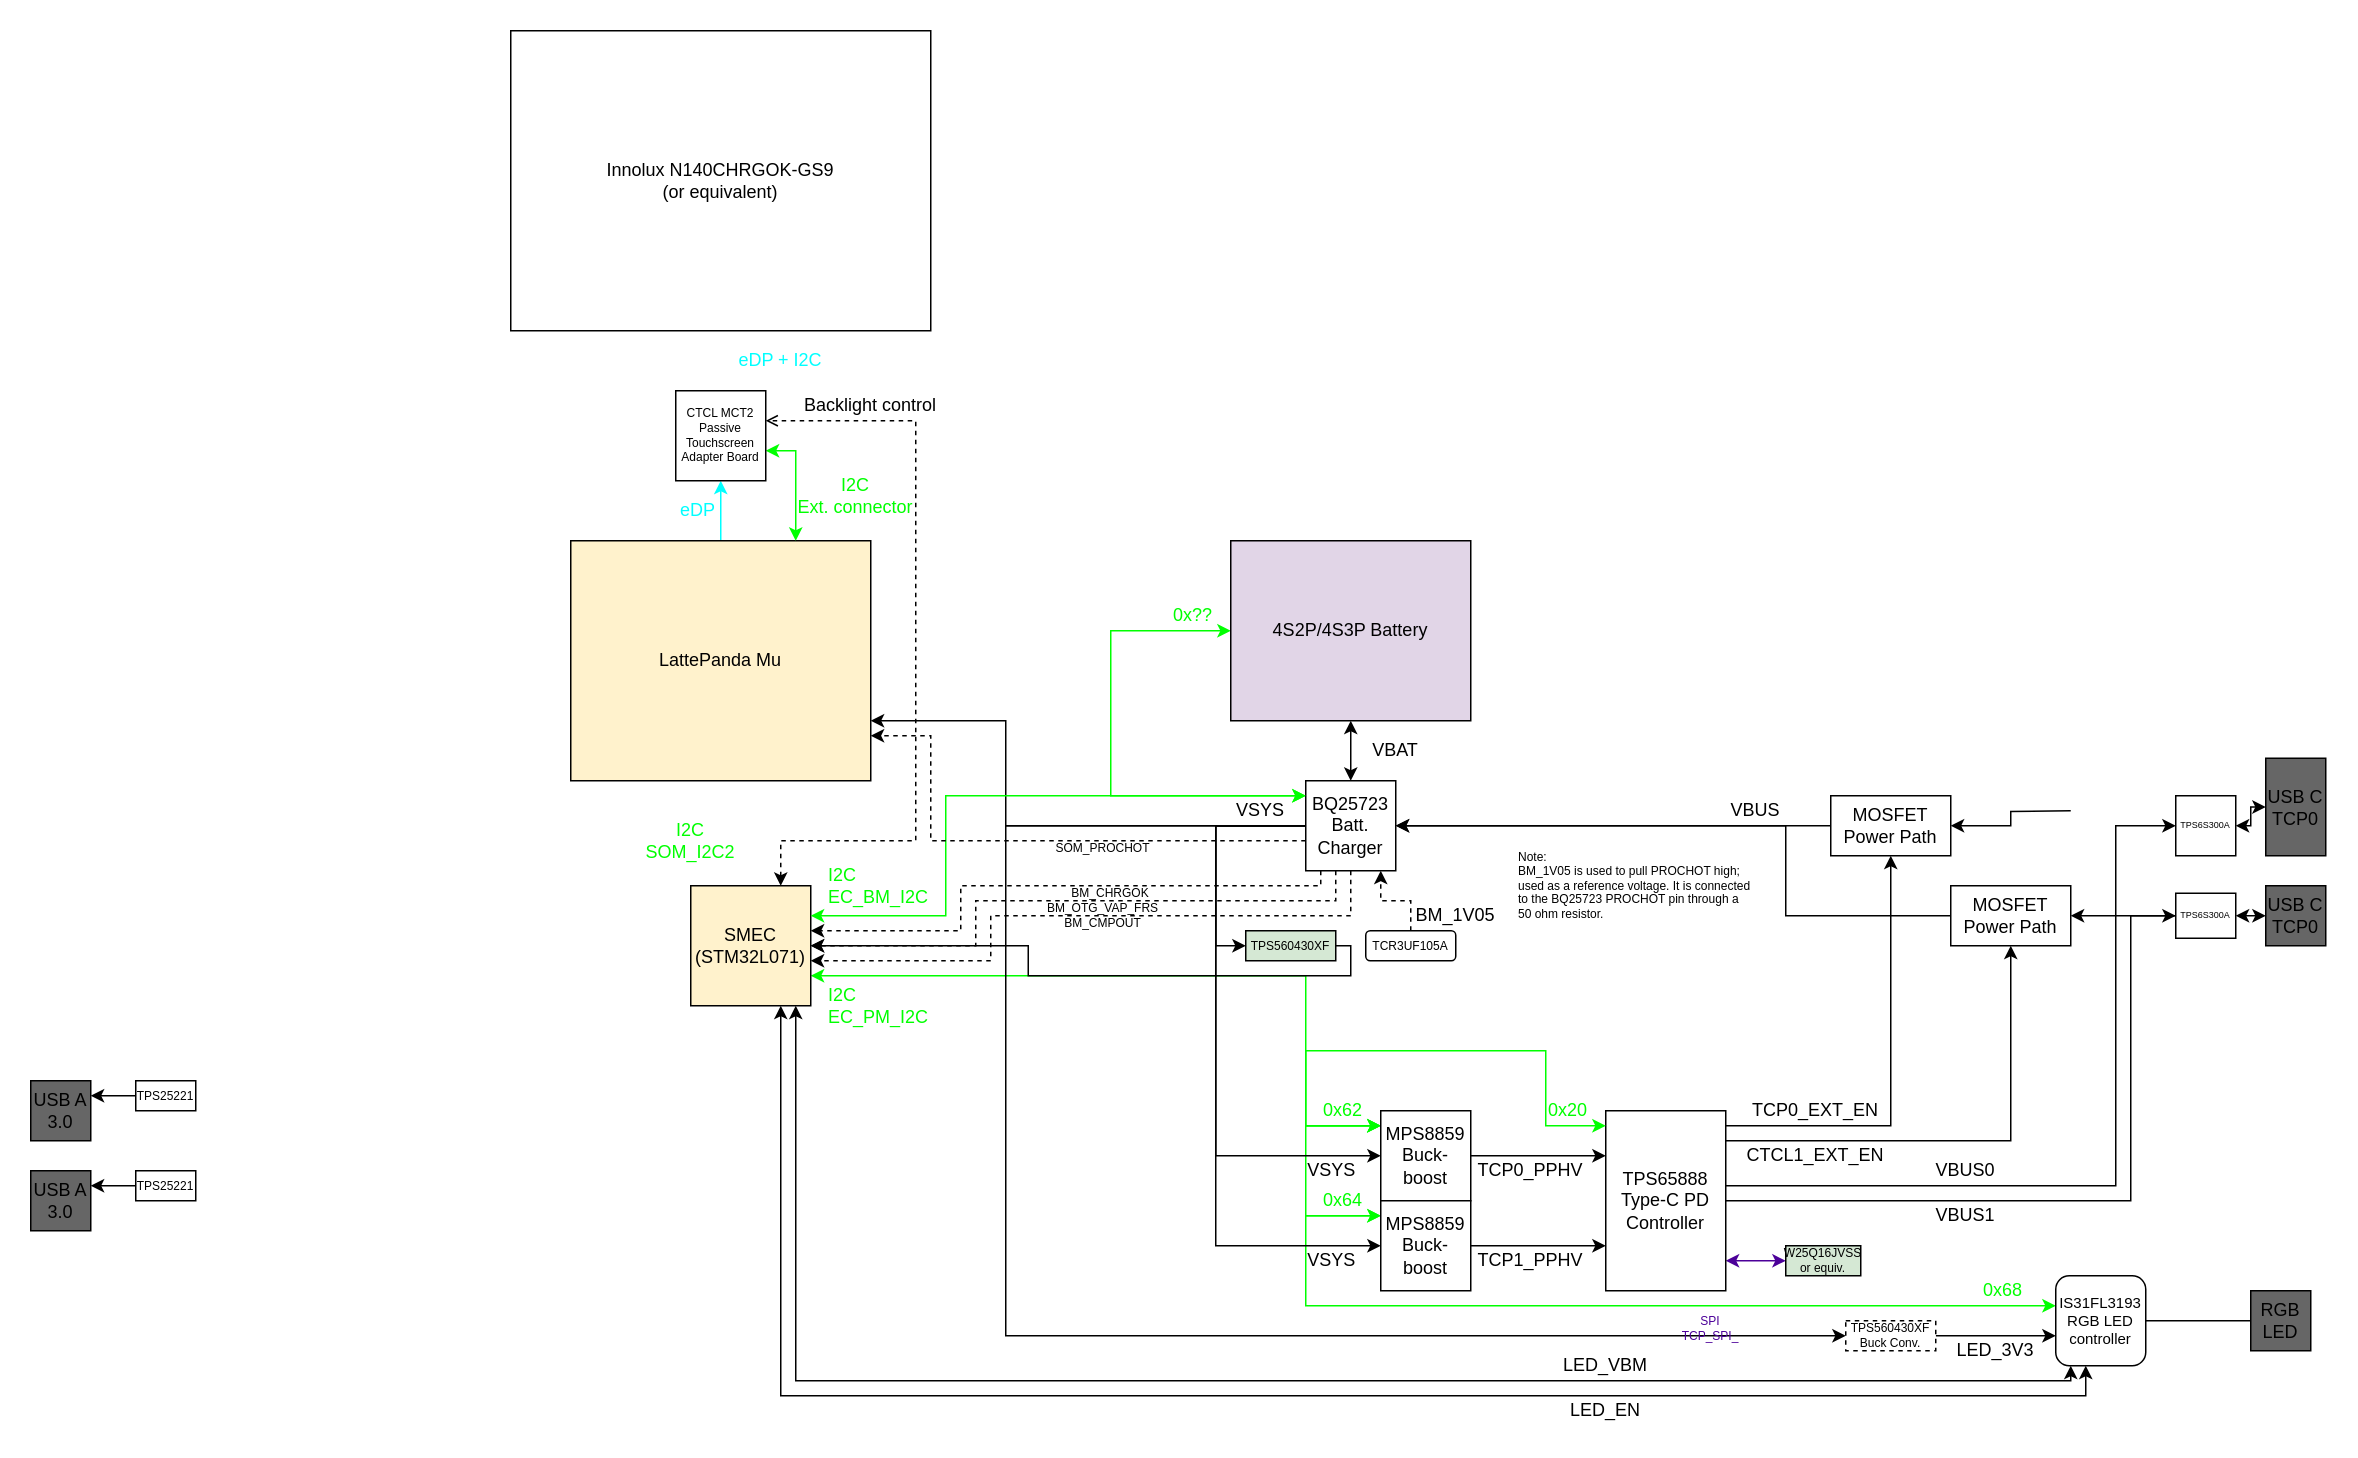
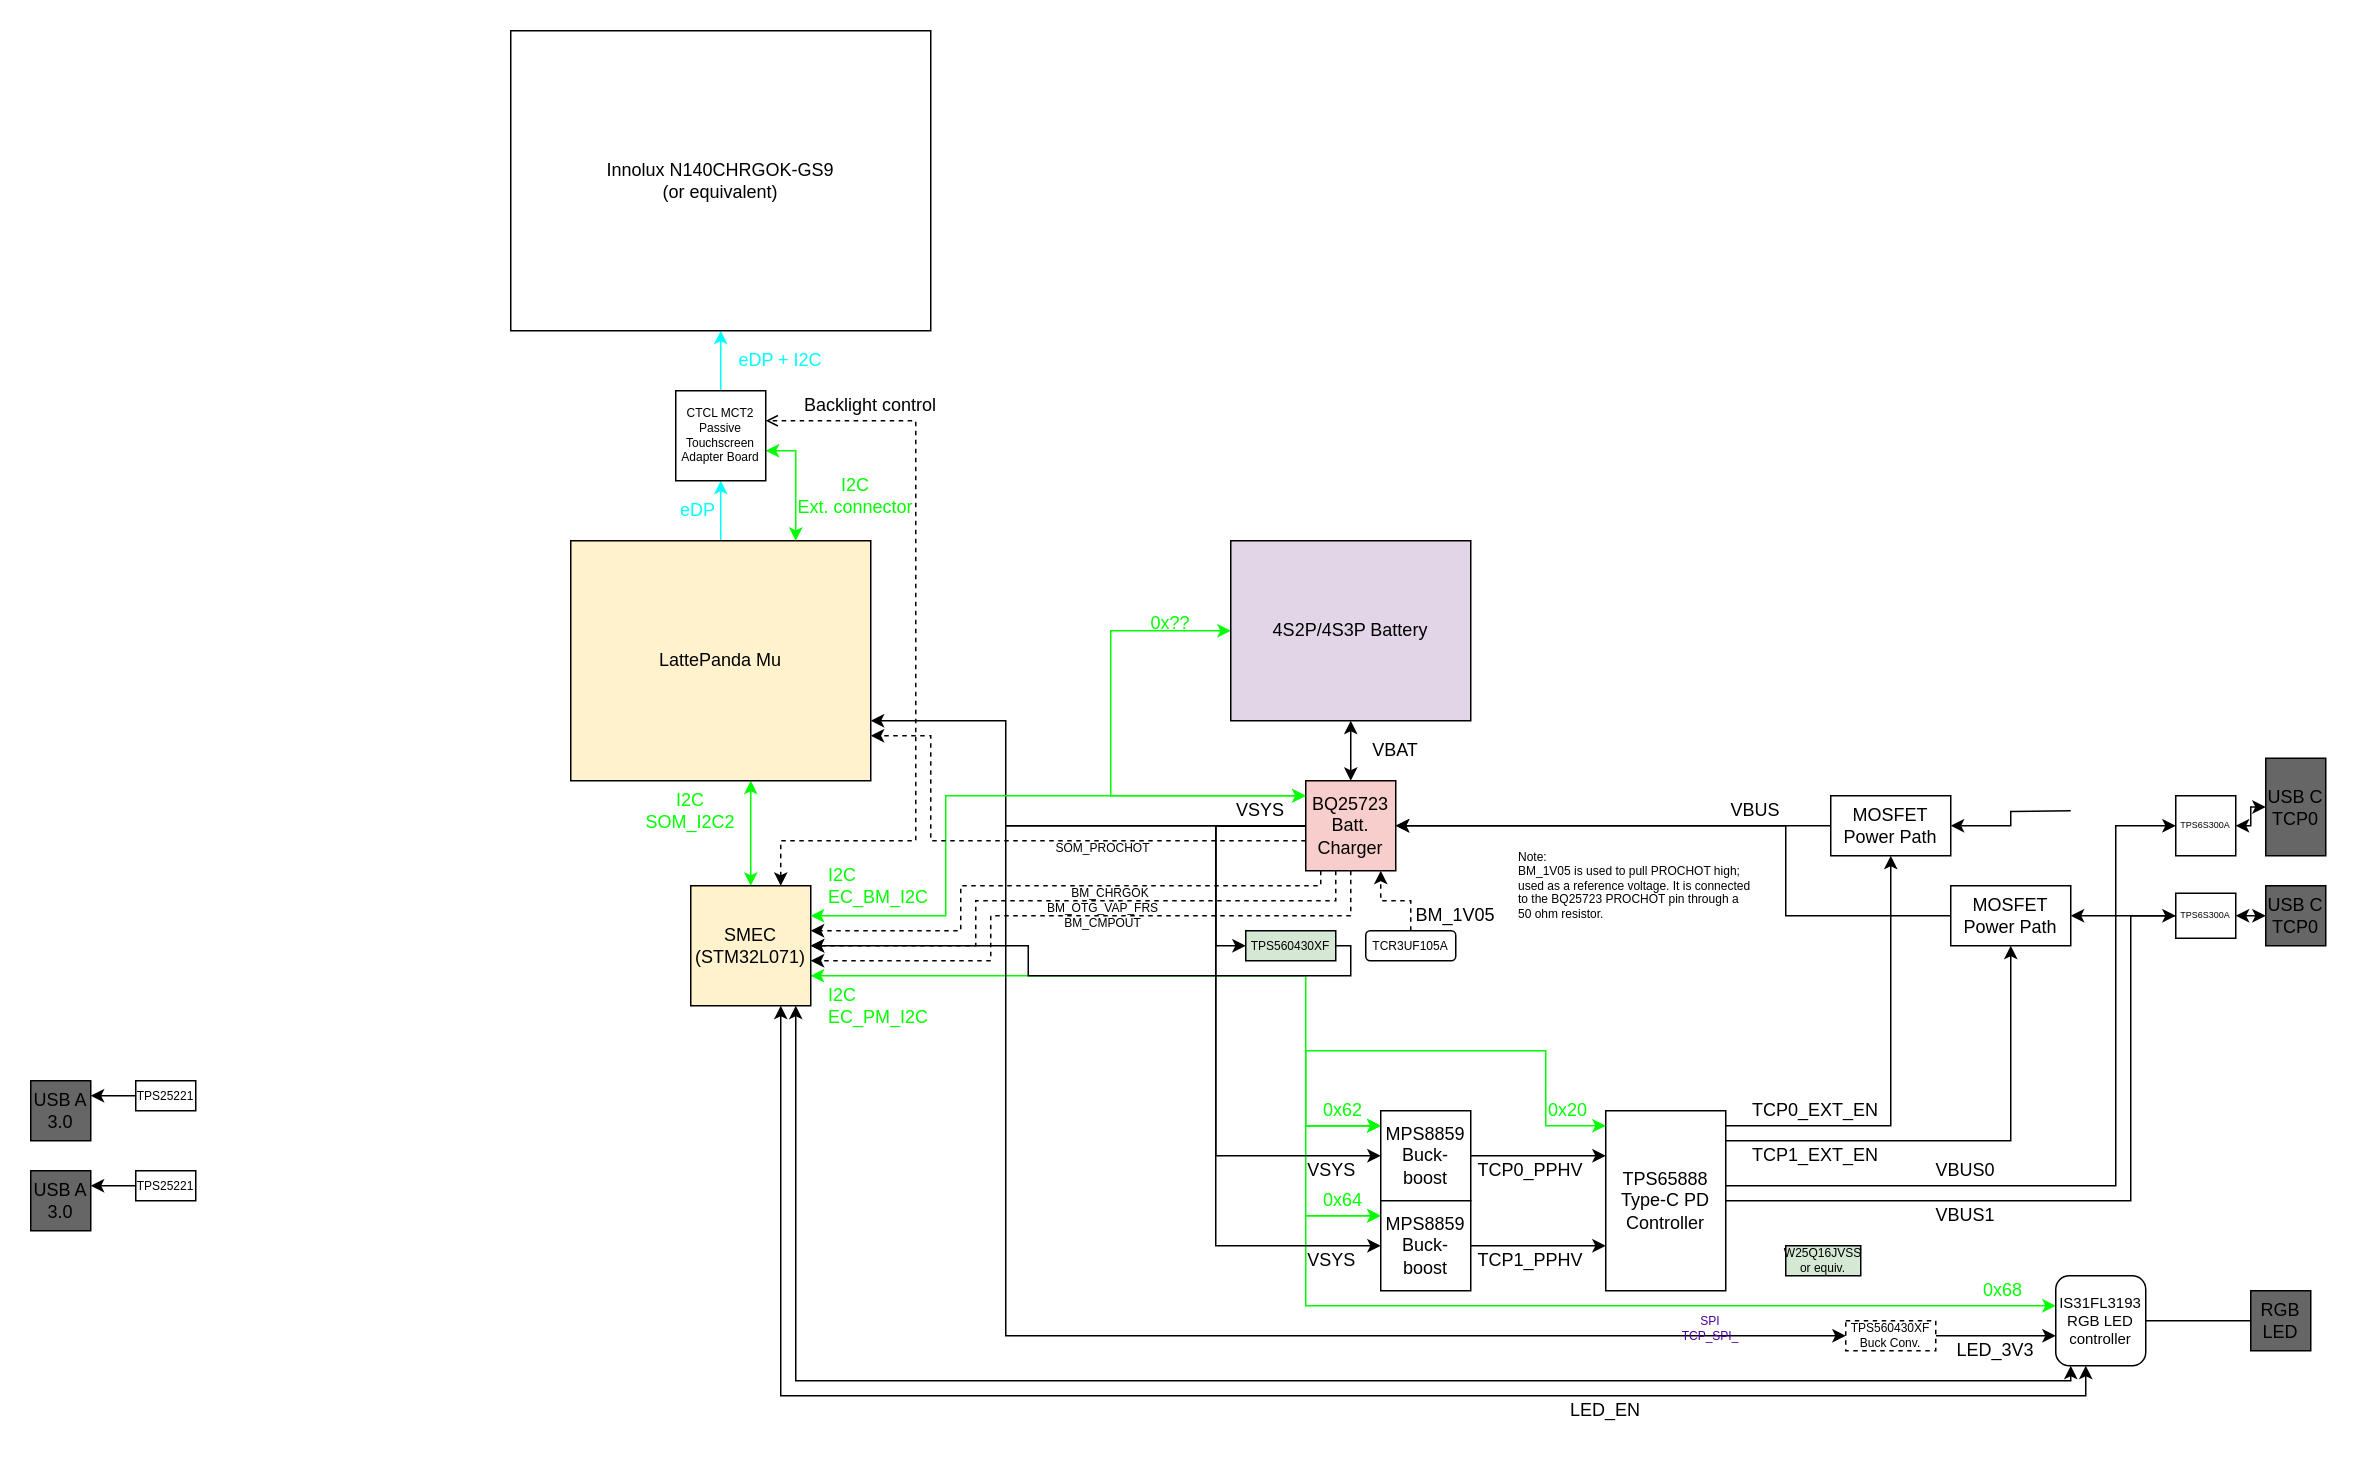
none -> (721, 366)
(1193, 616) -> (1171, 623)
(1351, 826) -> (1351, 826)
none -> (751, 833)
(691, 841) -> (691, 811)
(1816, 1156) -> (1816, 1156)
(1756, 1261) -> none
(1606, 1366) -> none
